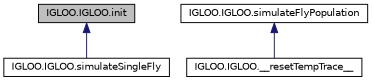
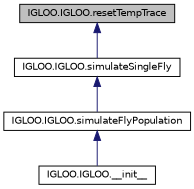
(87, 13) -> (97, 13)
(274, 67) -> (97, 175)
none -> (97, 99)
